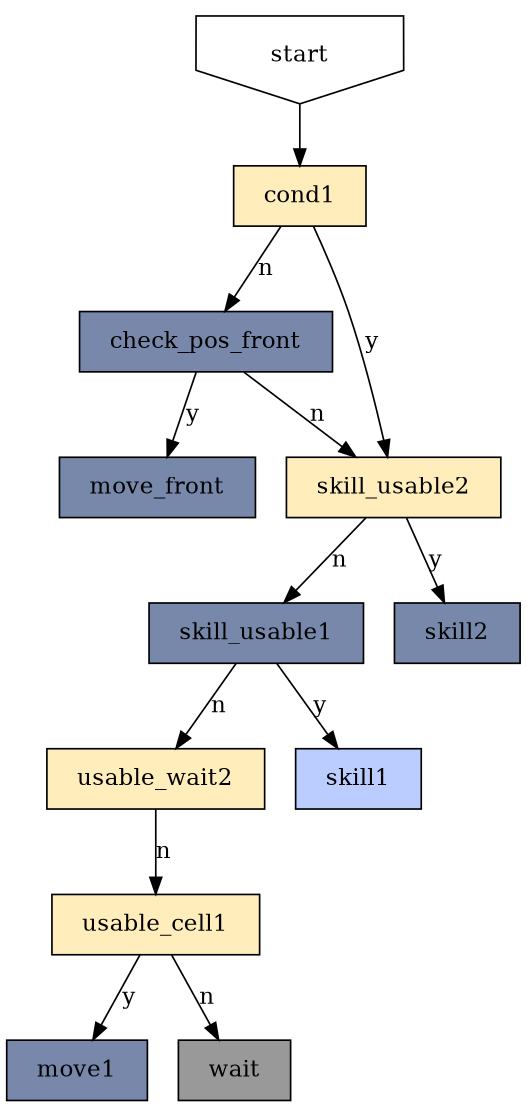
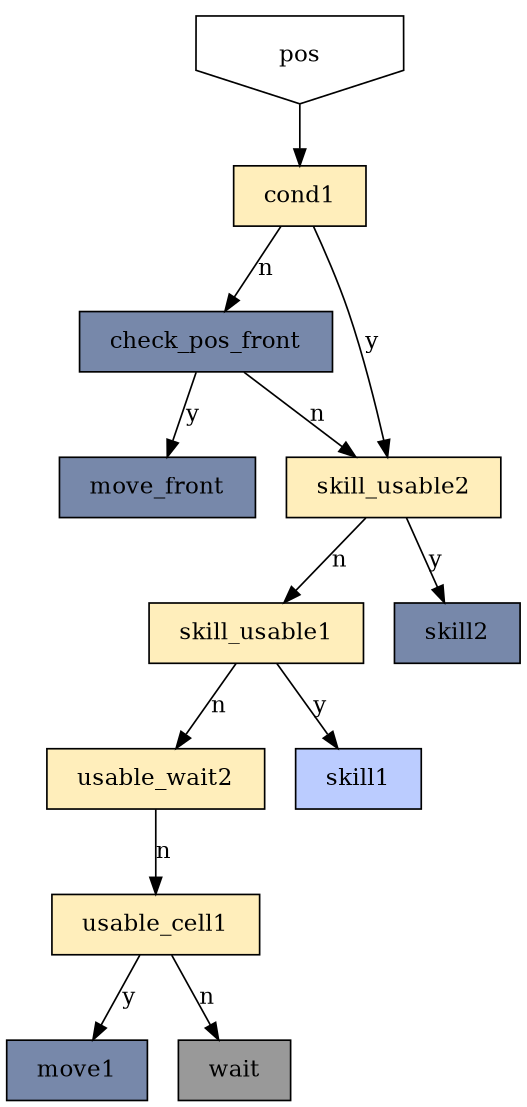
(300, 55) -> (300, 55)
(256, 633) -> (256, 633)
